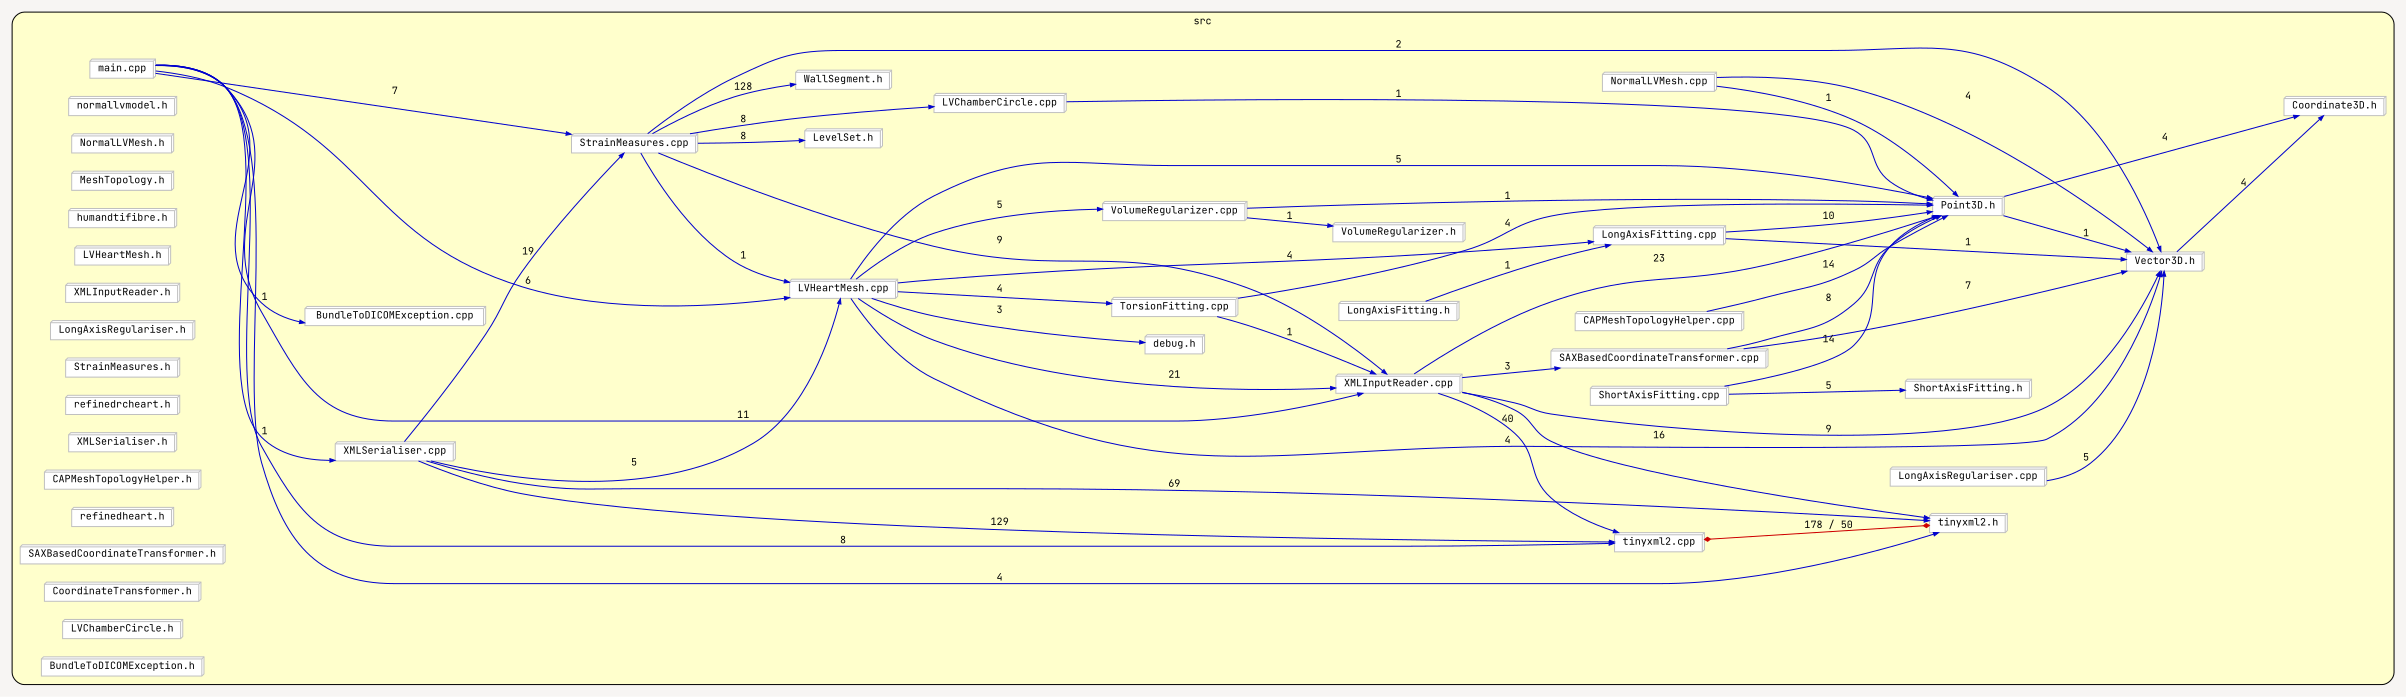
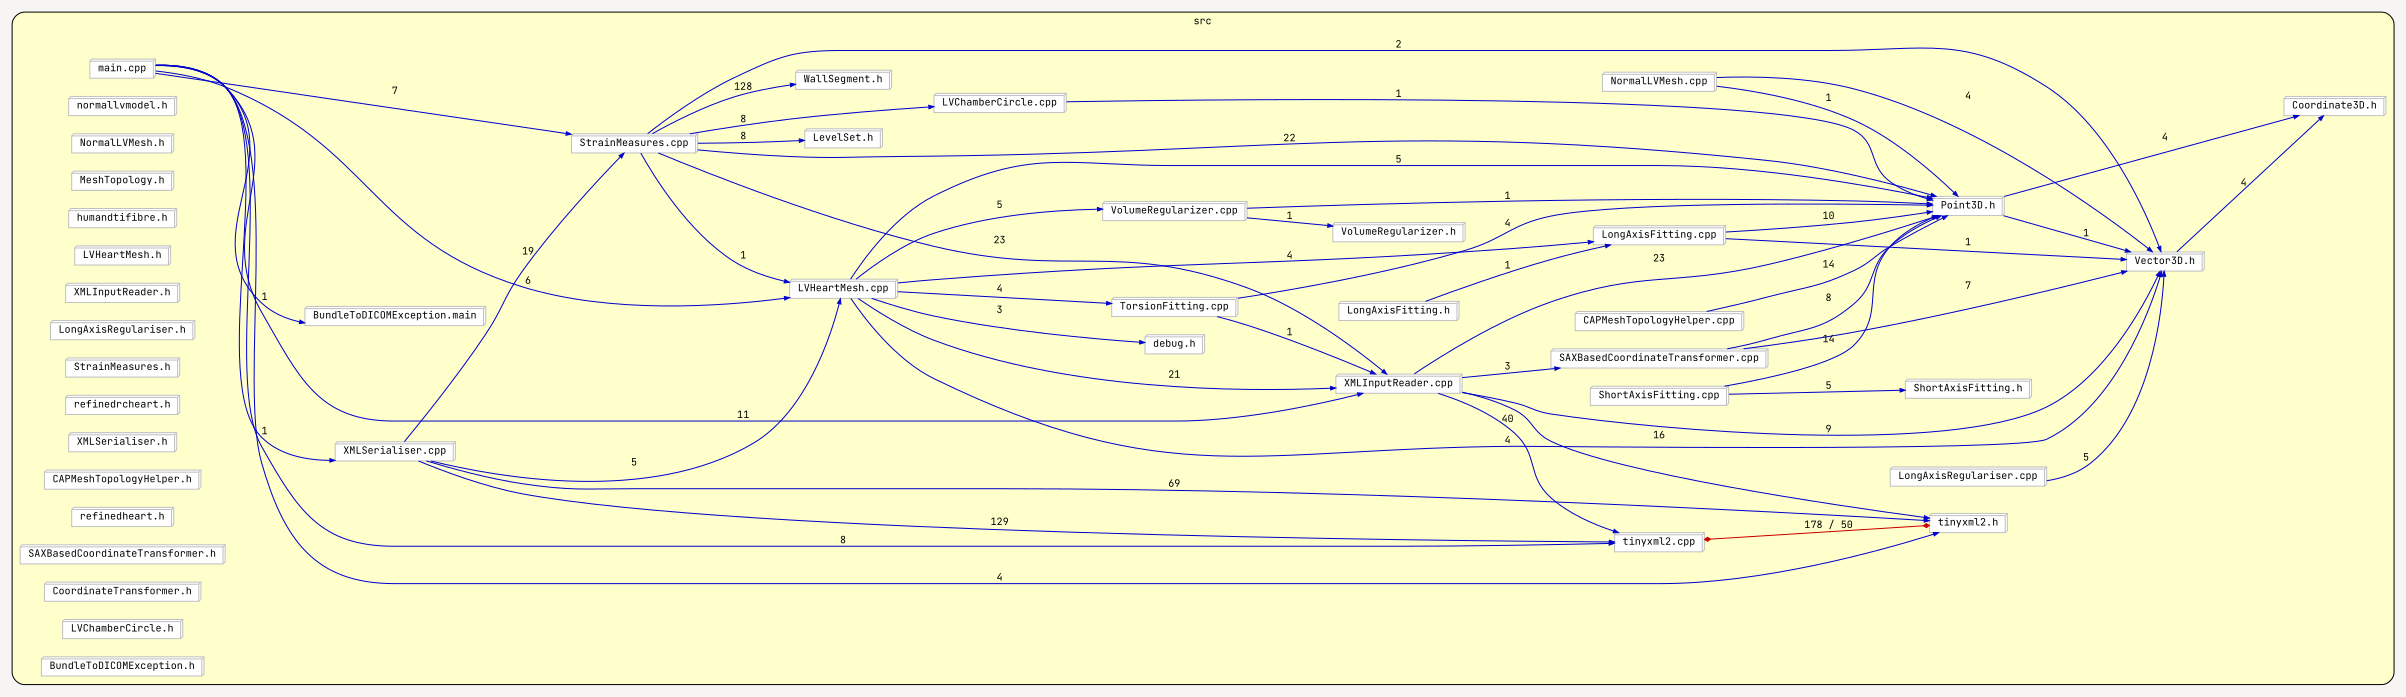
none -> (1316, 143)
(1000, 241) -> (1000, 241)
(395, 316) -> (395, 316)
